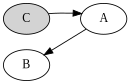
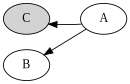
(61, 13) -> (69, 25)
